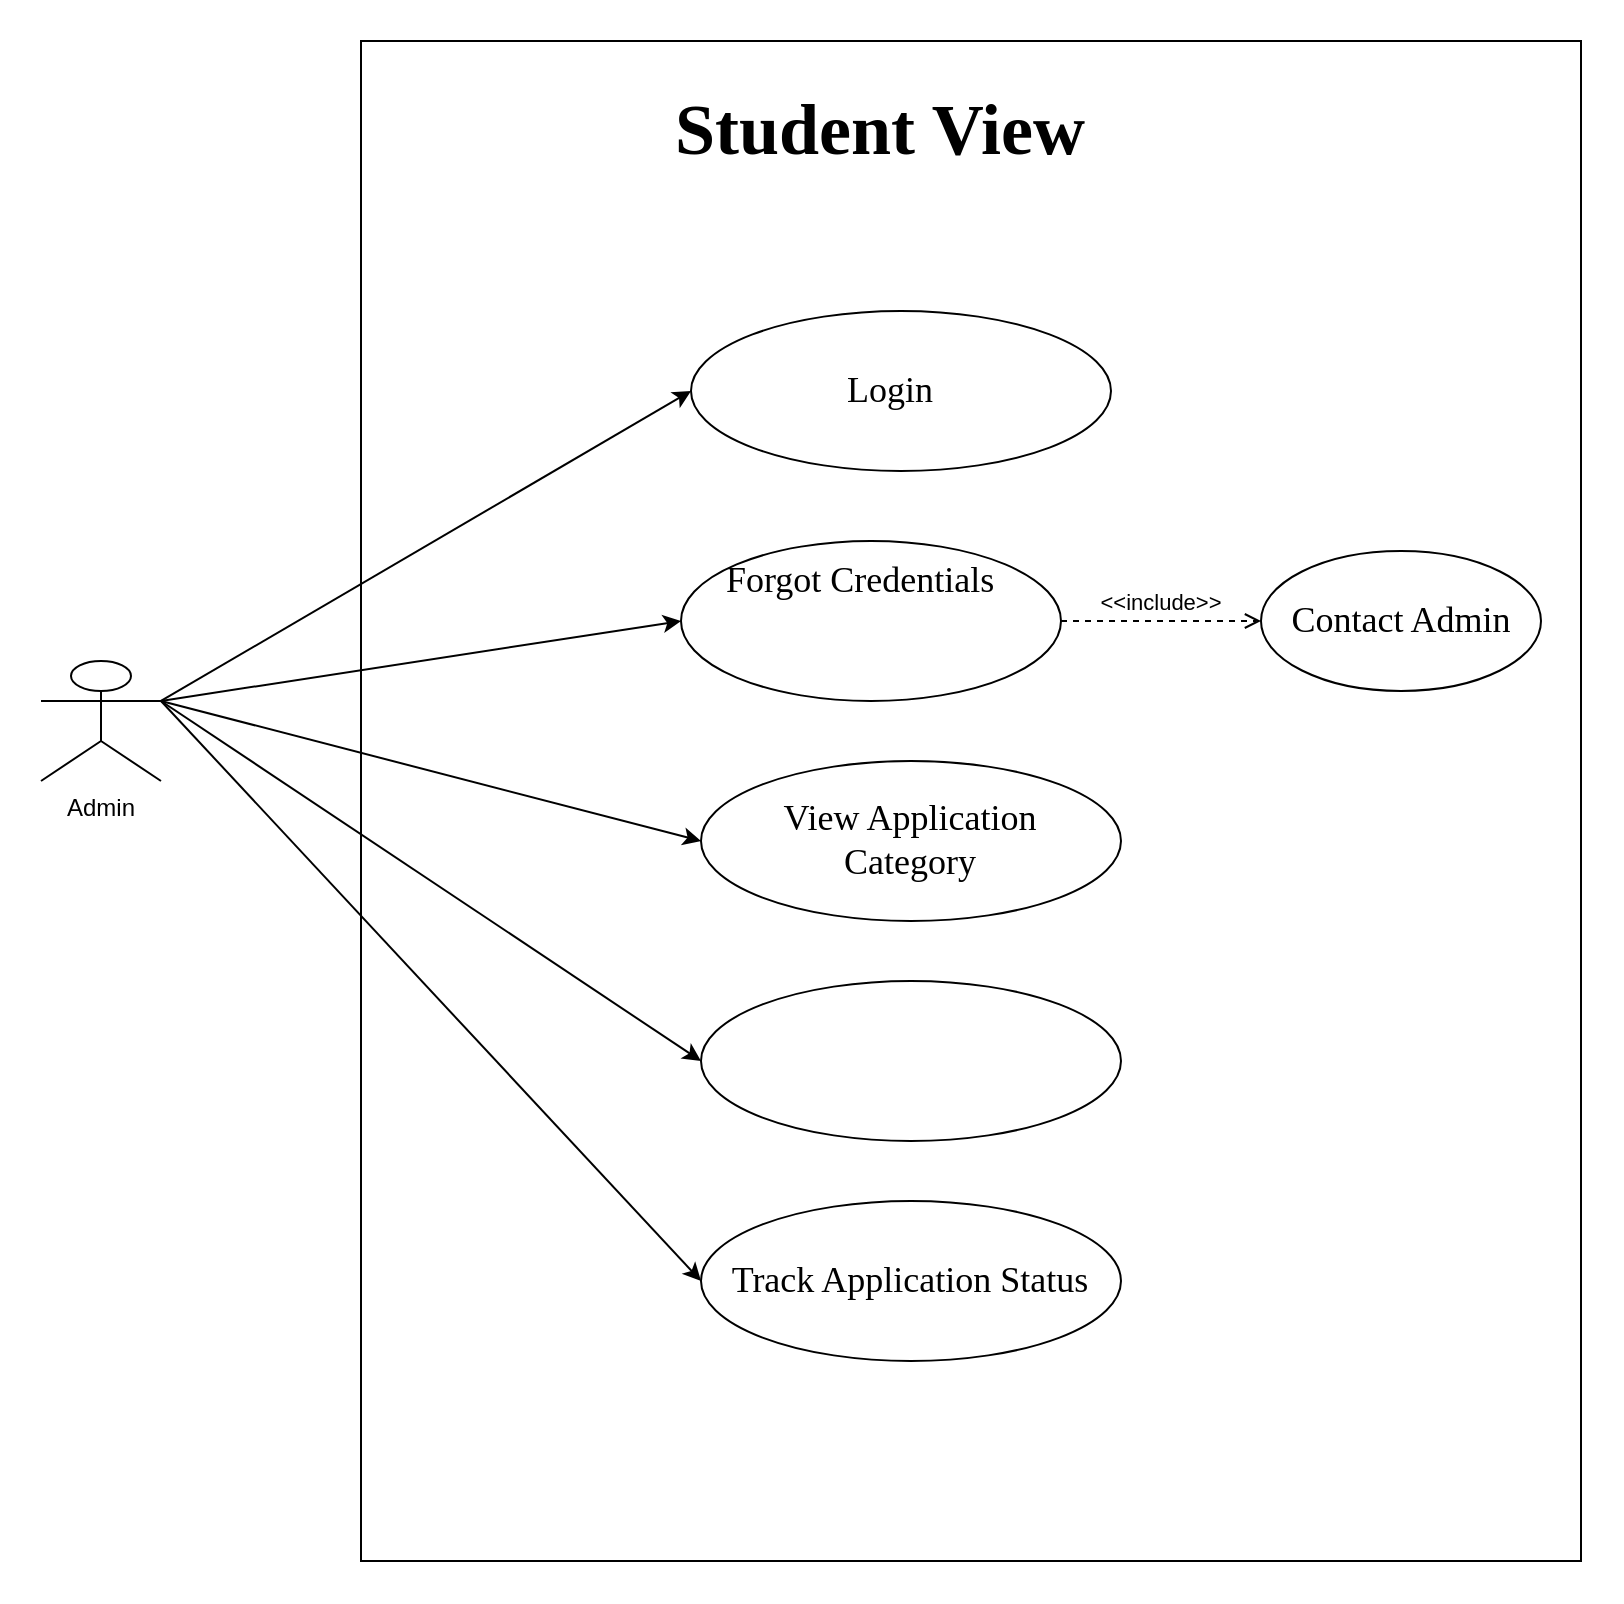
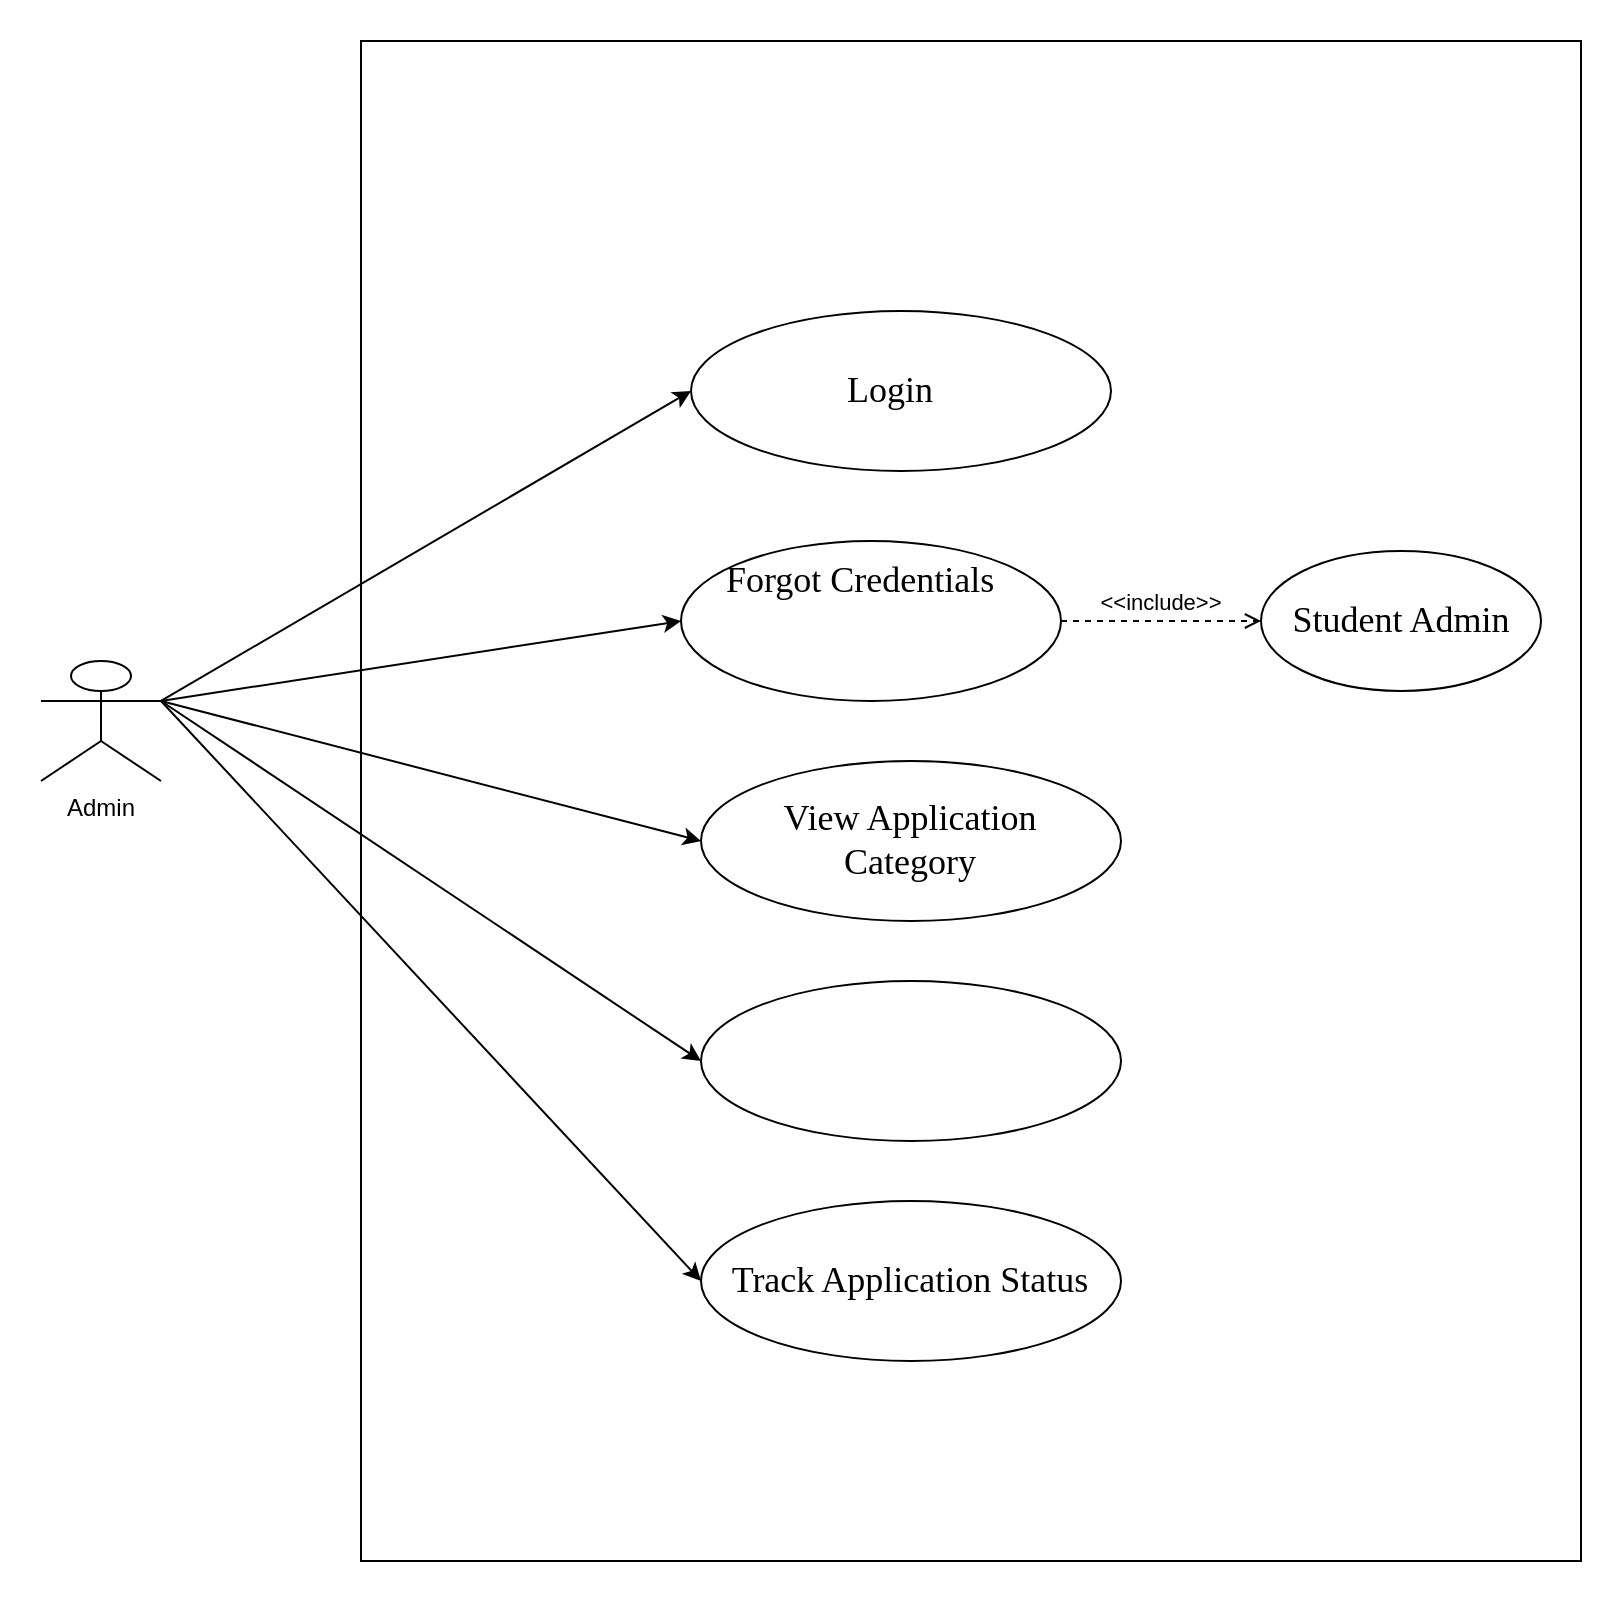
(881, 131) -> none
(1402, 621) -> (1402, 621)
